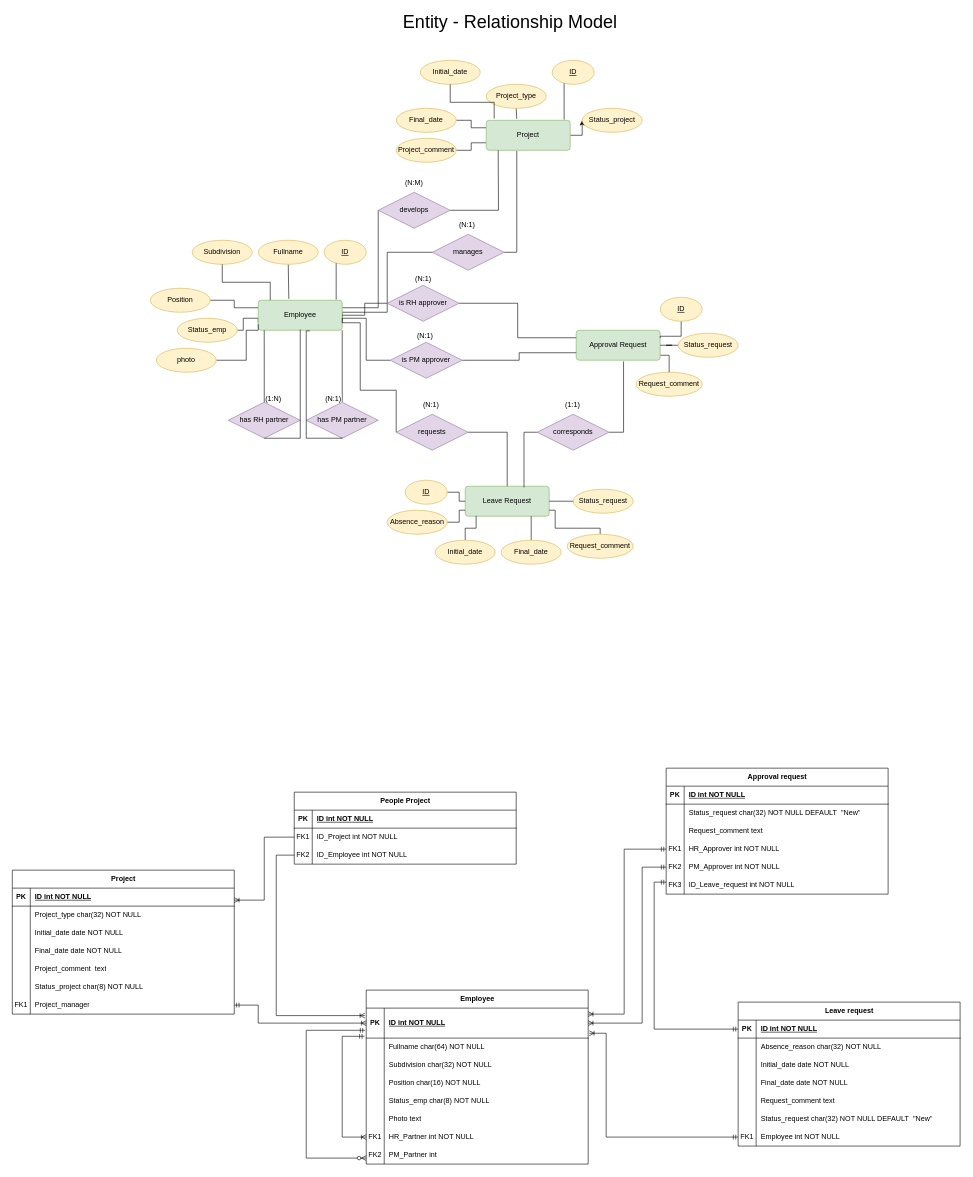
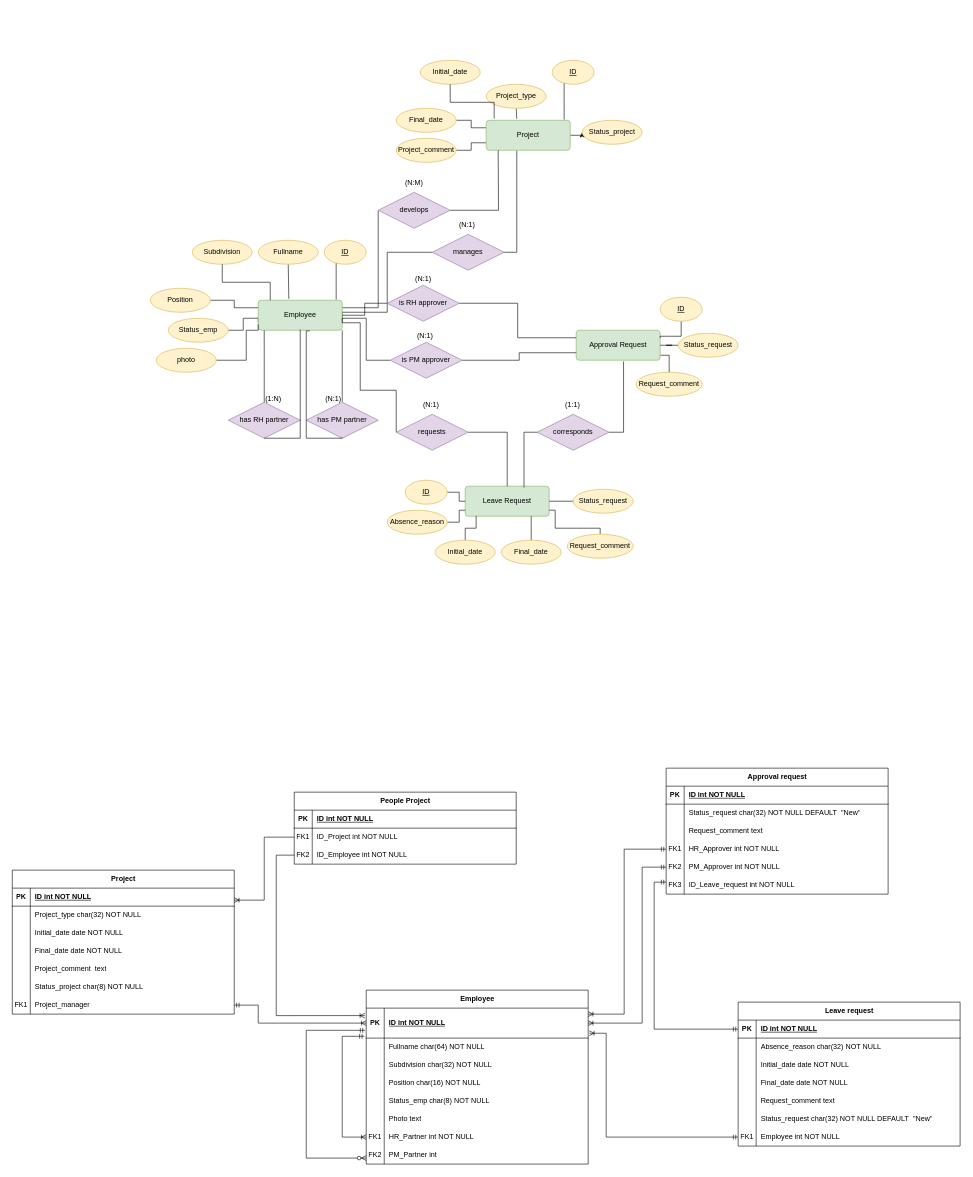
(510, 21) -> none
(612, 120) -> (612, 132)
(207, 330) -> (198, 330)
